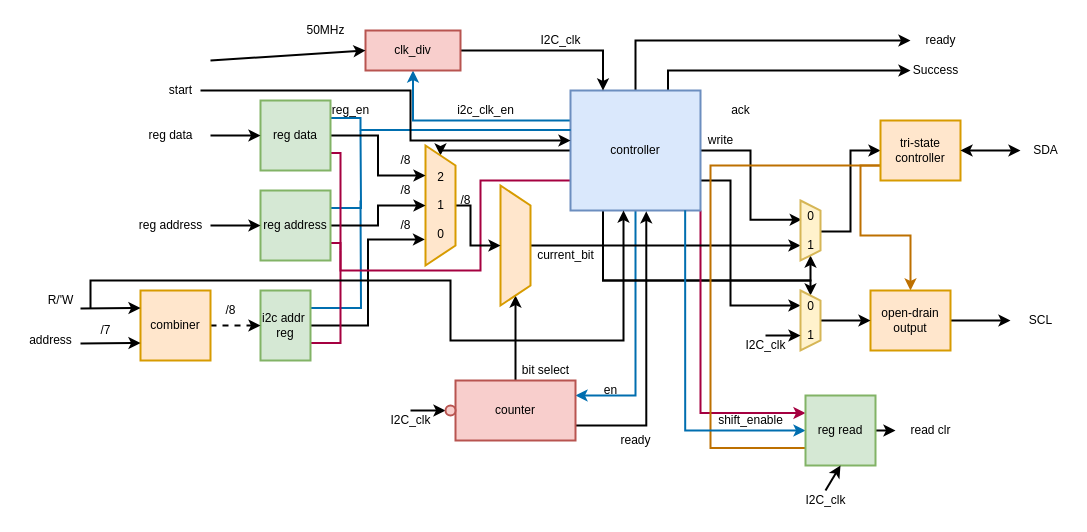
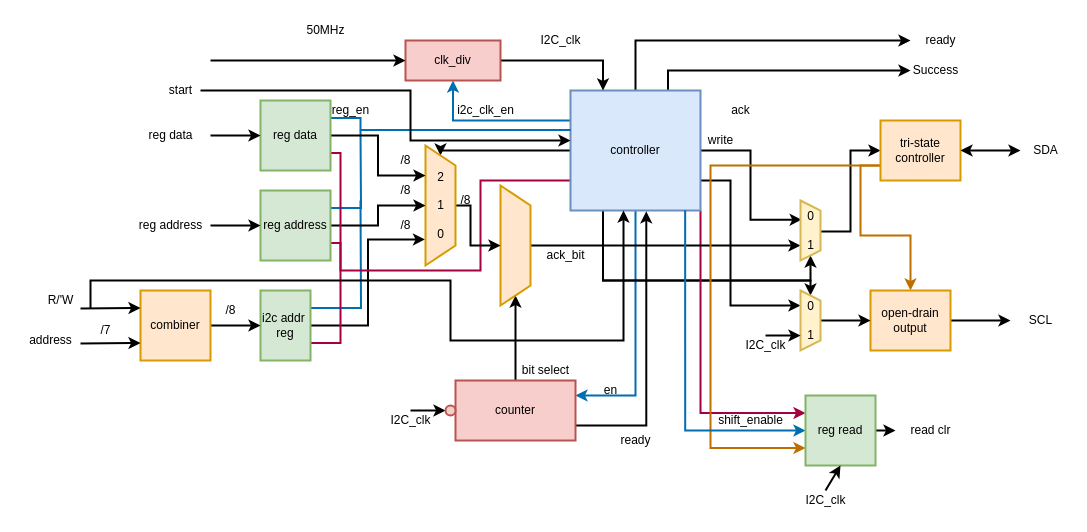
(413, 51) -> (453, 61)
(566, 256) -> (566, 256)
(231, 326) -> (231, 326)
(799, 448) -> (795, 448)
